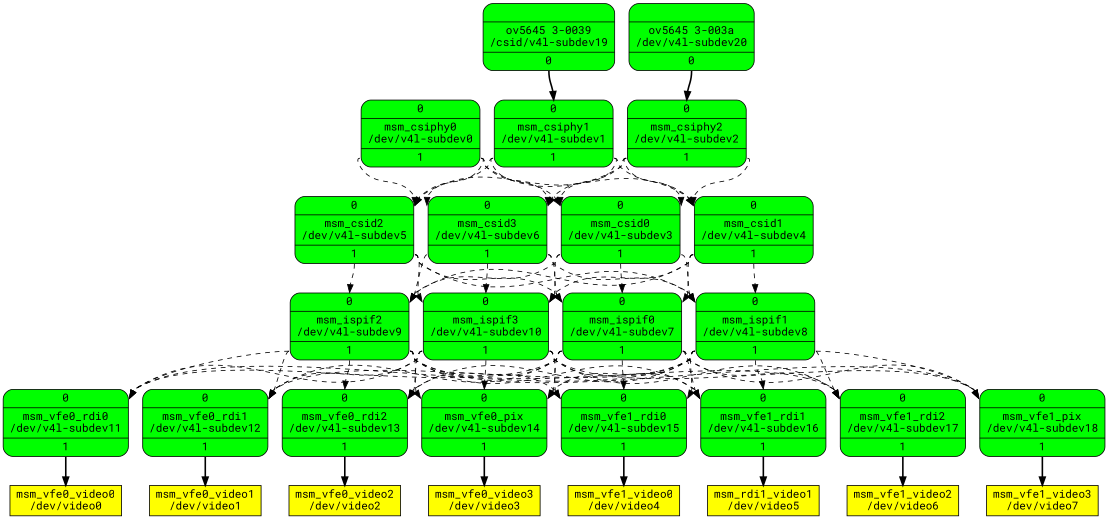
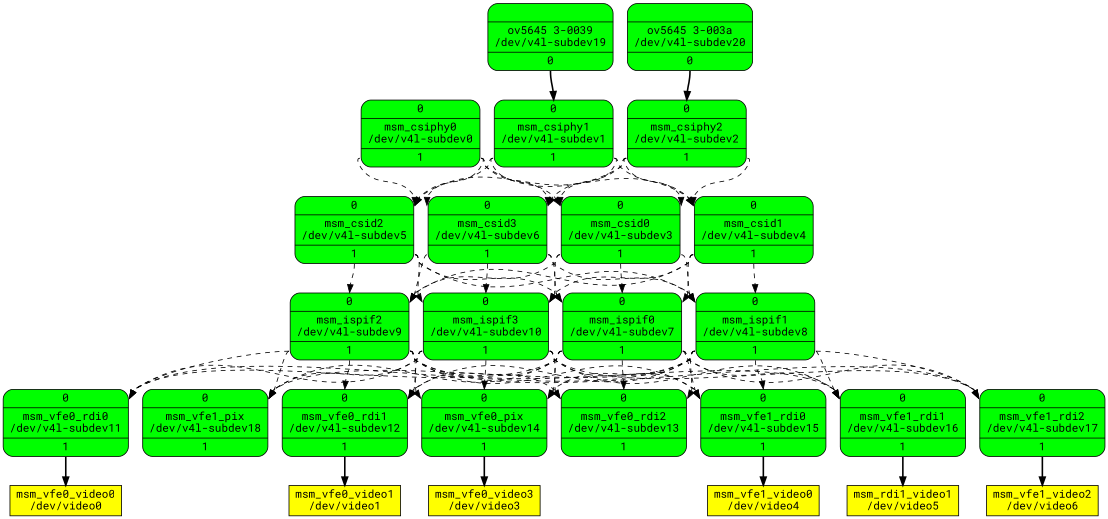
(549, 43) -> (550, 43)
(345, 501) -> none
(1042, 501) -> none
